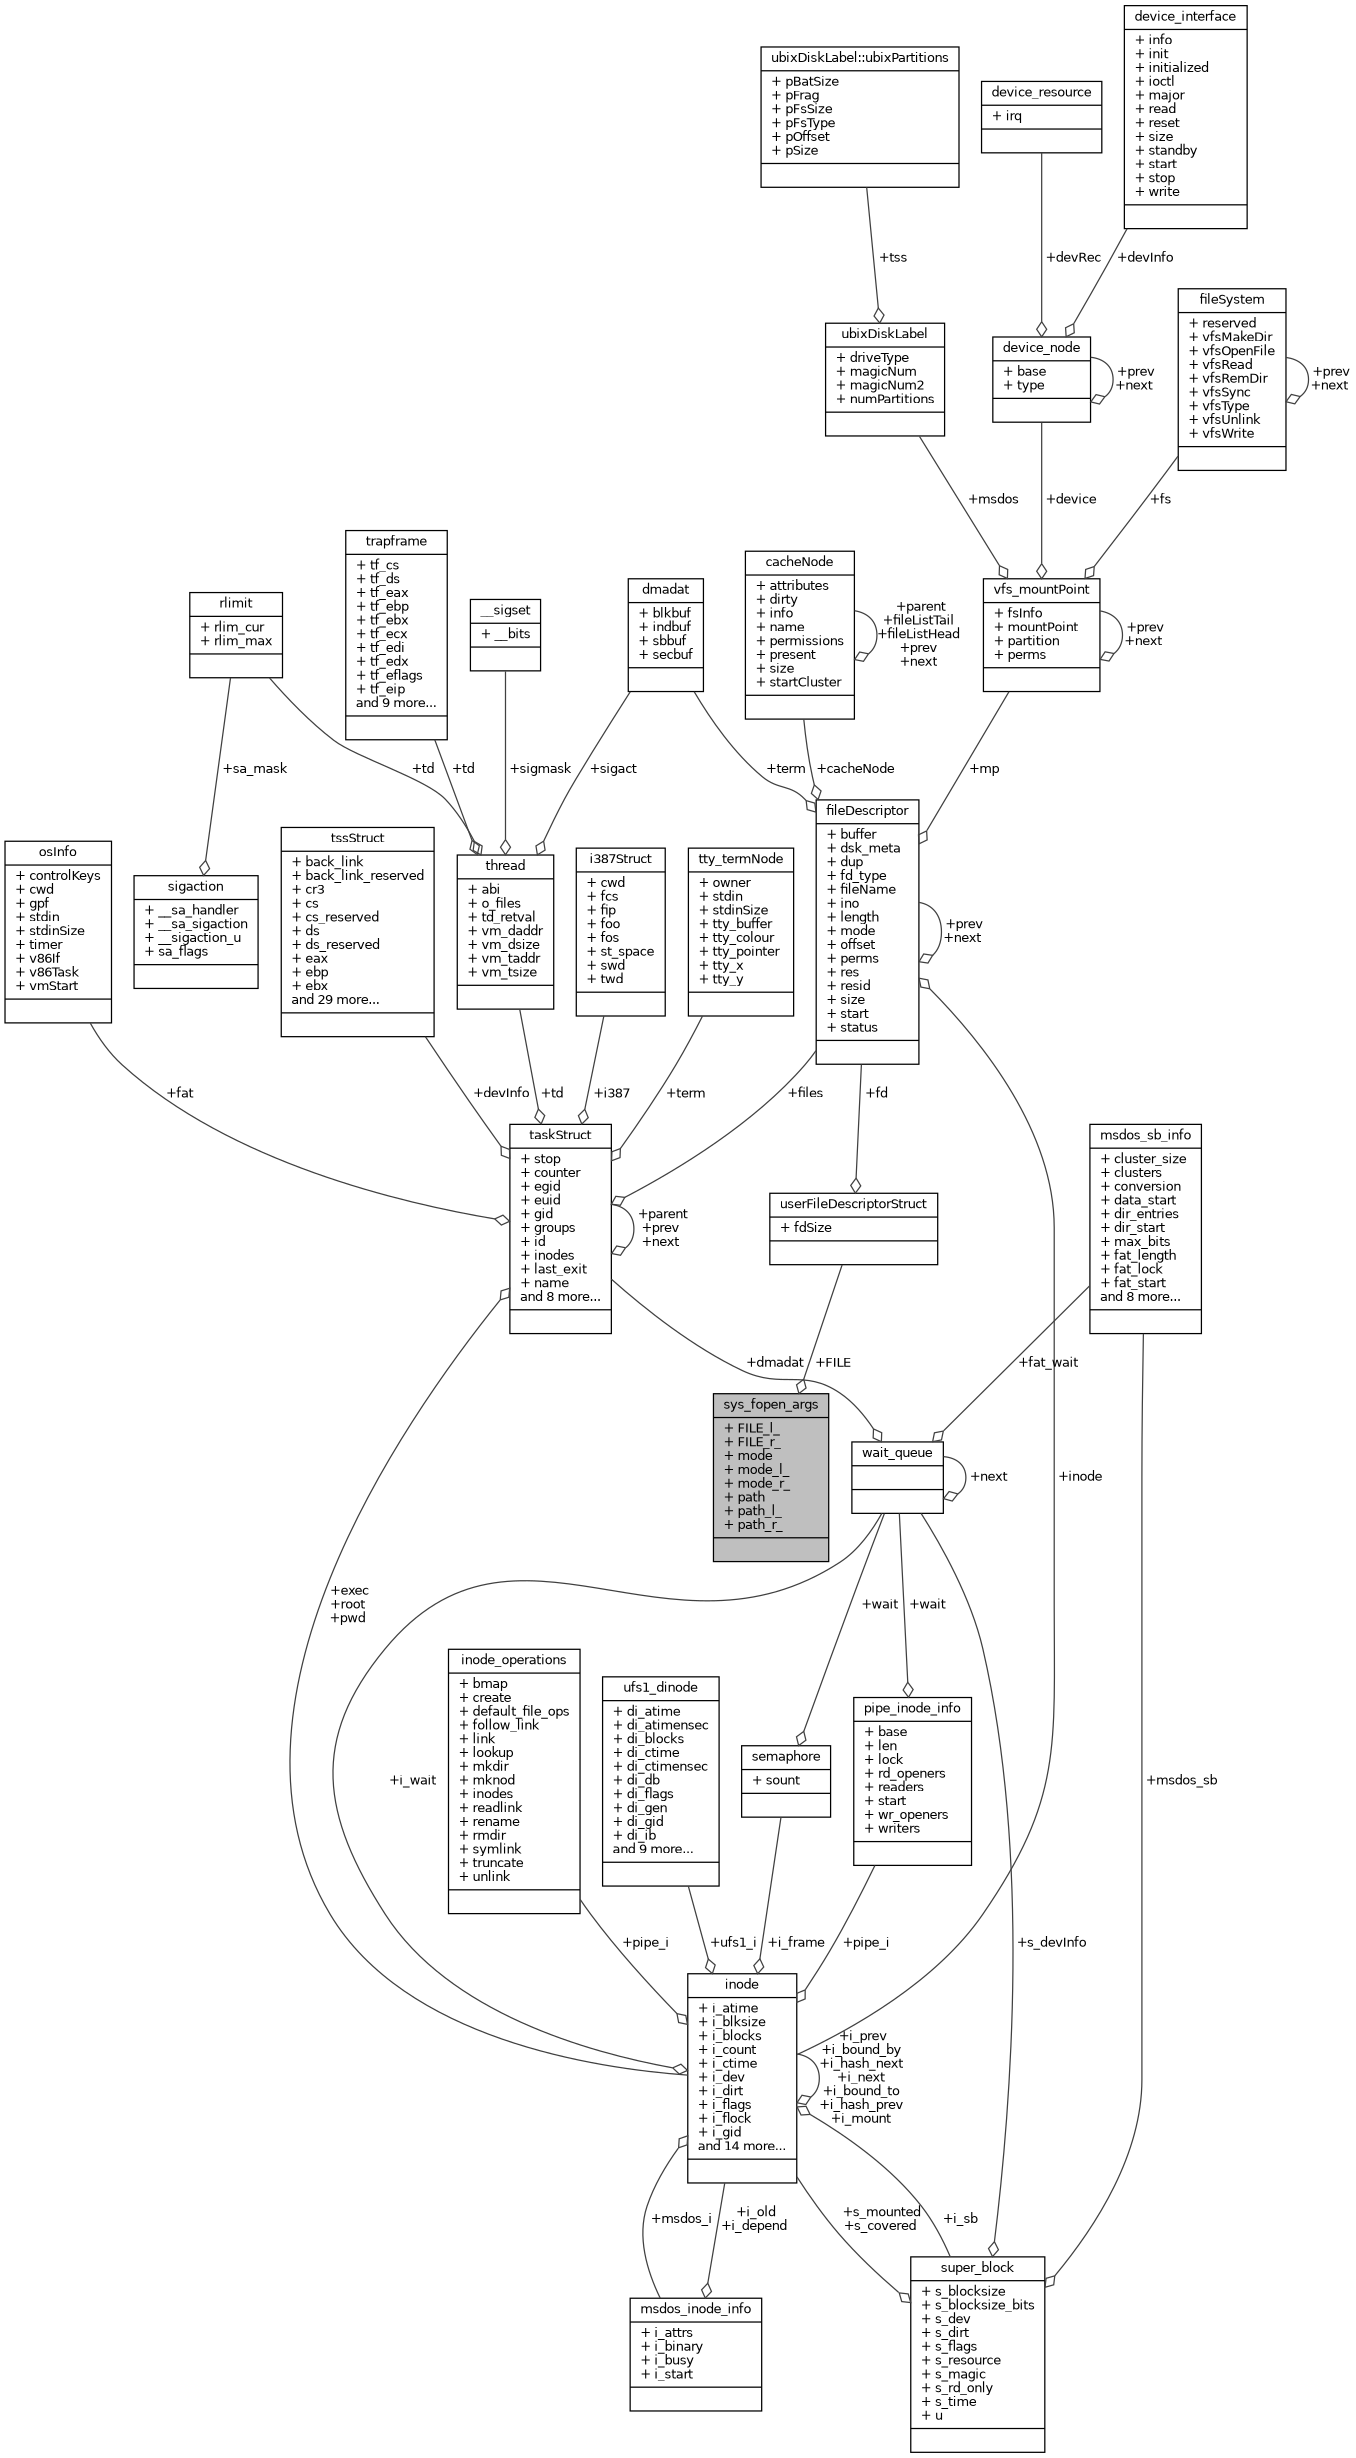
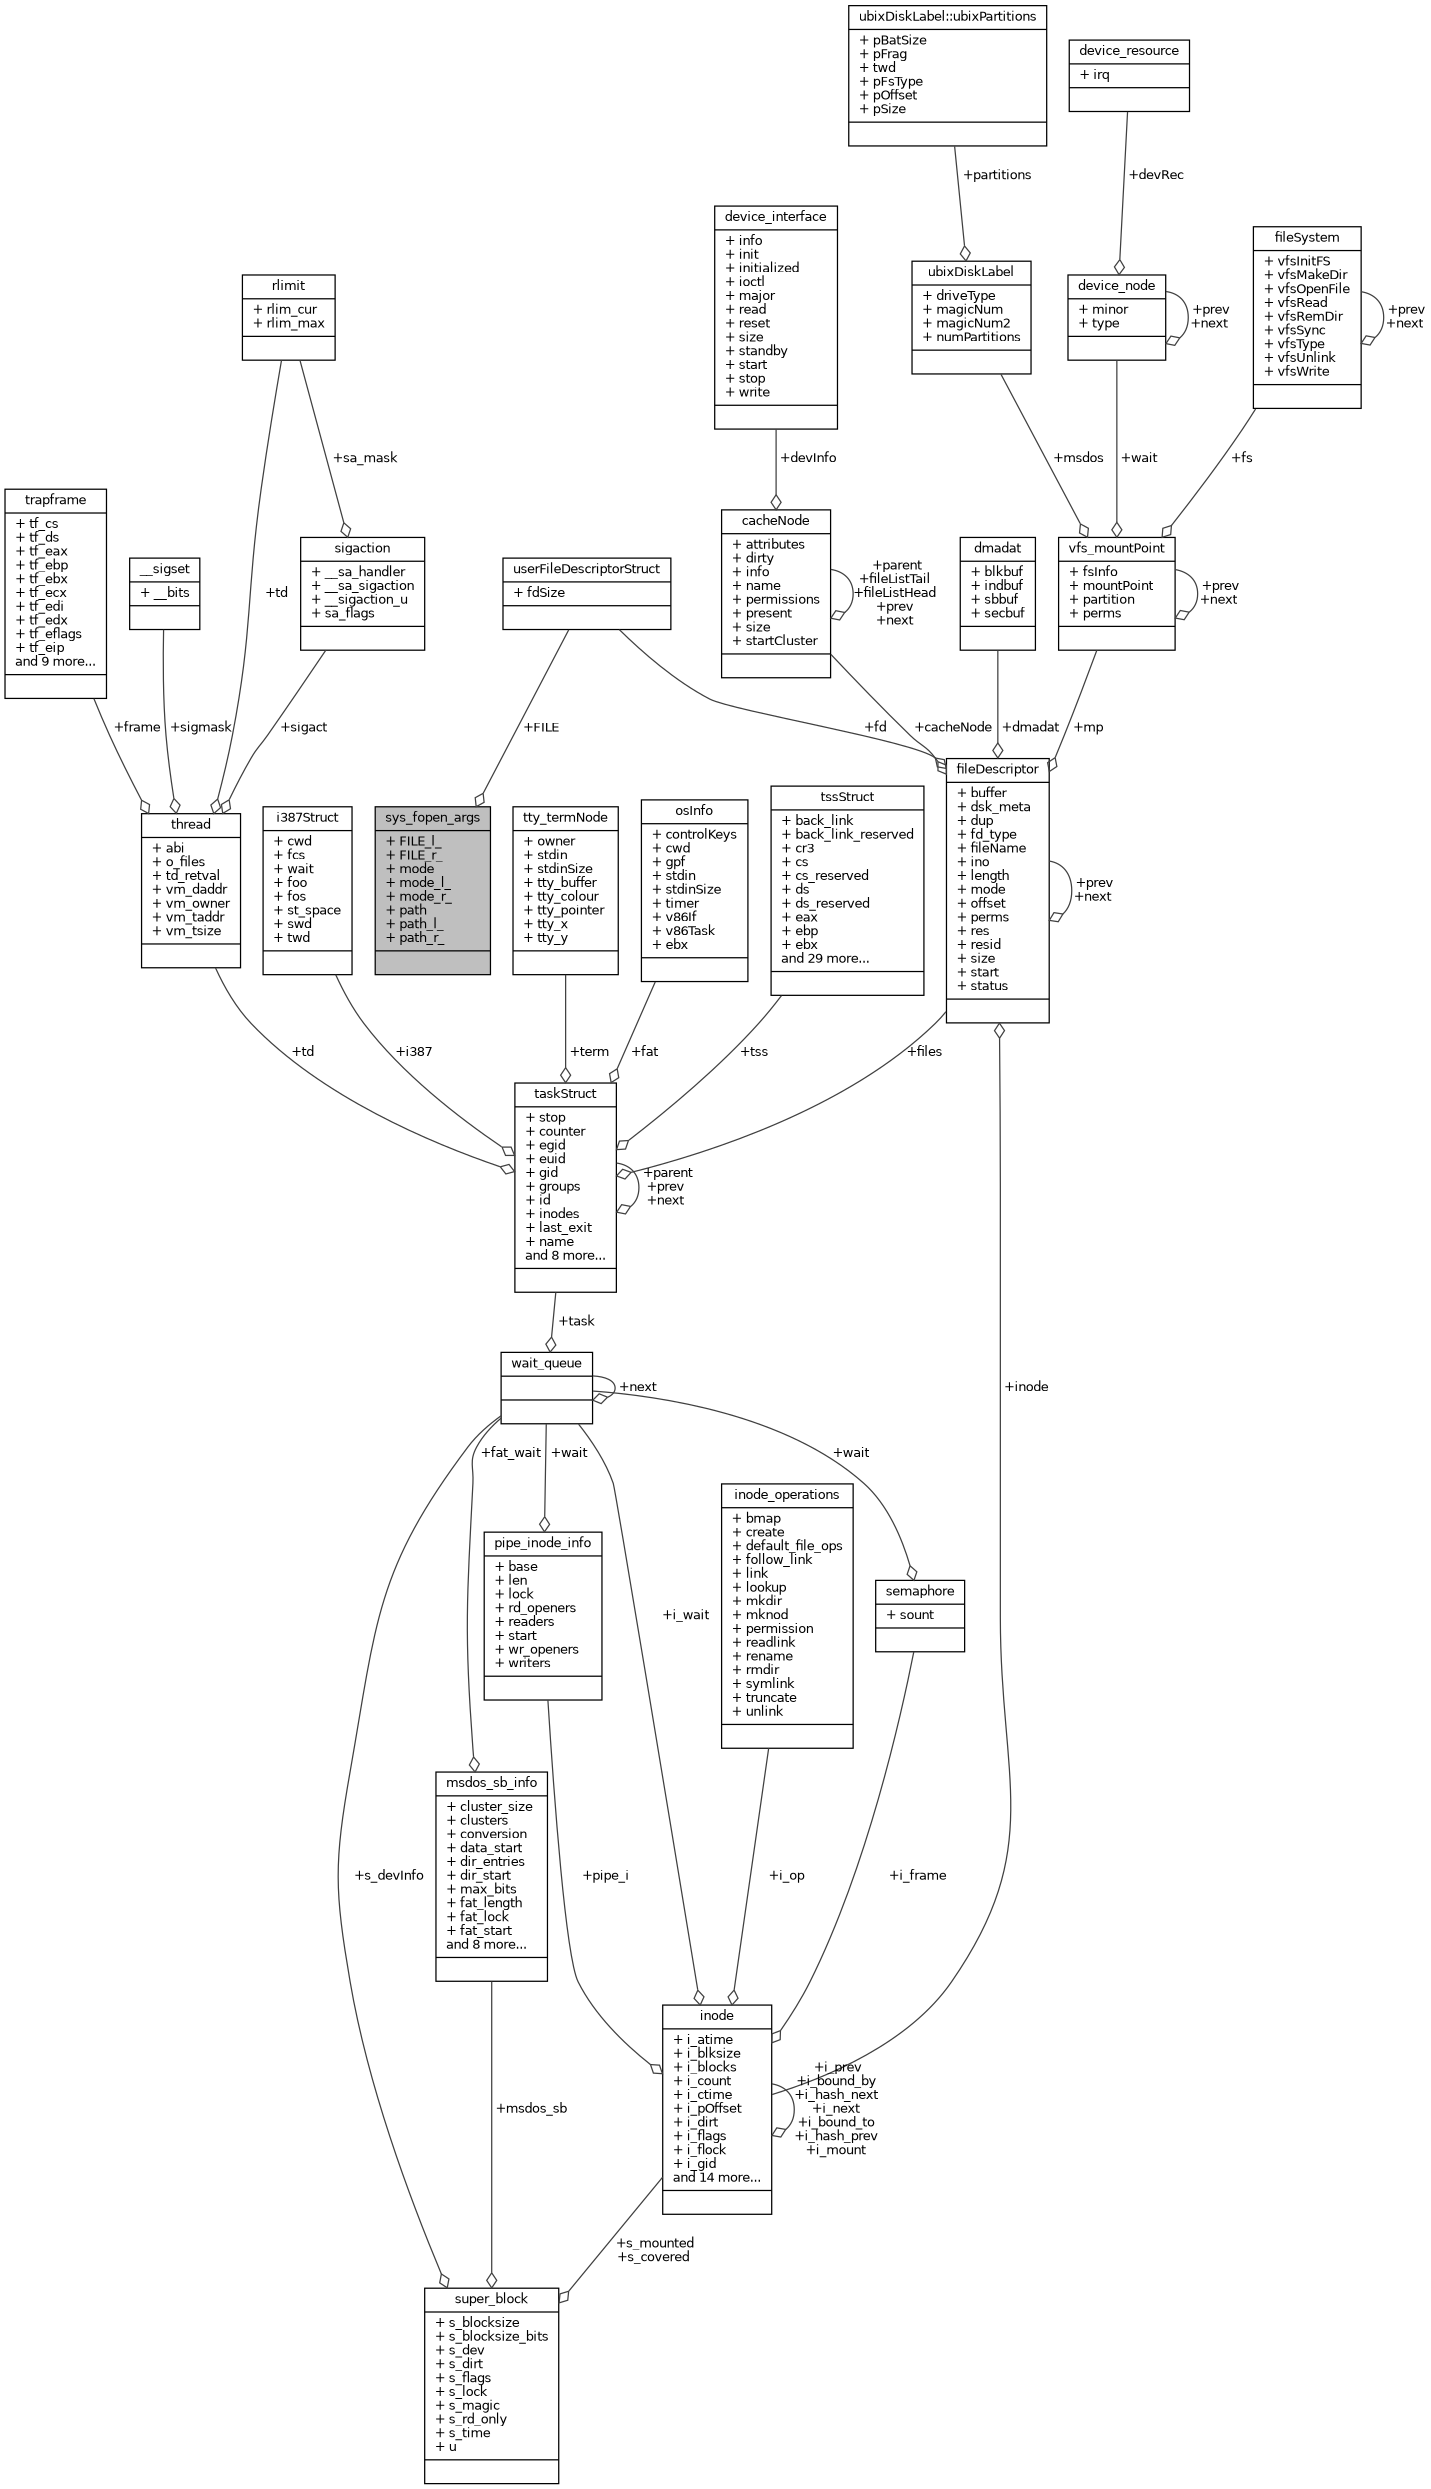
(802, 110) -> (878, 68)
(891, 259) -> (995, 176)
(1101, 276) -> (776, 462)
(1223, 324) -> (1297, 262)
(1025, 372) -> (1103, 310)
(1069, 500) -> (1138, 459)
(584, 765) -> (276, 724)
(462, 770) -> (135, 728)
(784, 770) -> (1029, 728)
(601, 911) -> (294, 869)
(504, 945) -> (191, 904)
(47, 987) -> (670, 945)
(500, 1094) -> (752, 1053)
(859, 1121) -> (767, 714)
(1017, 1358) -> (468, 1583)
(773, 1364) -> (575, 1322)
(661, 1781) -> none
(294, 1786) -> none
(486, 1795) -> (773, 1629)
(644, 1944) -> (785, 1877)
(722, 2078) -> (707, 2109)
(892, 2175) -> none
(696, 2355) -> none
(961, 2361) -> (462, 2392)
